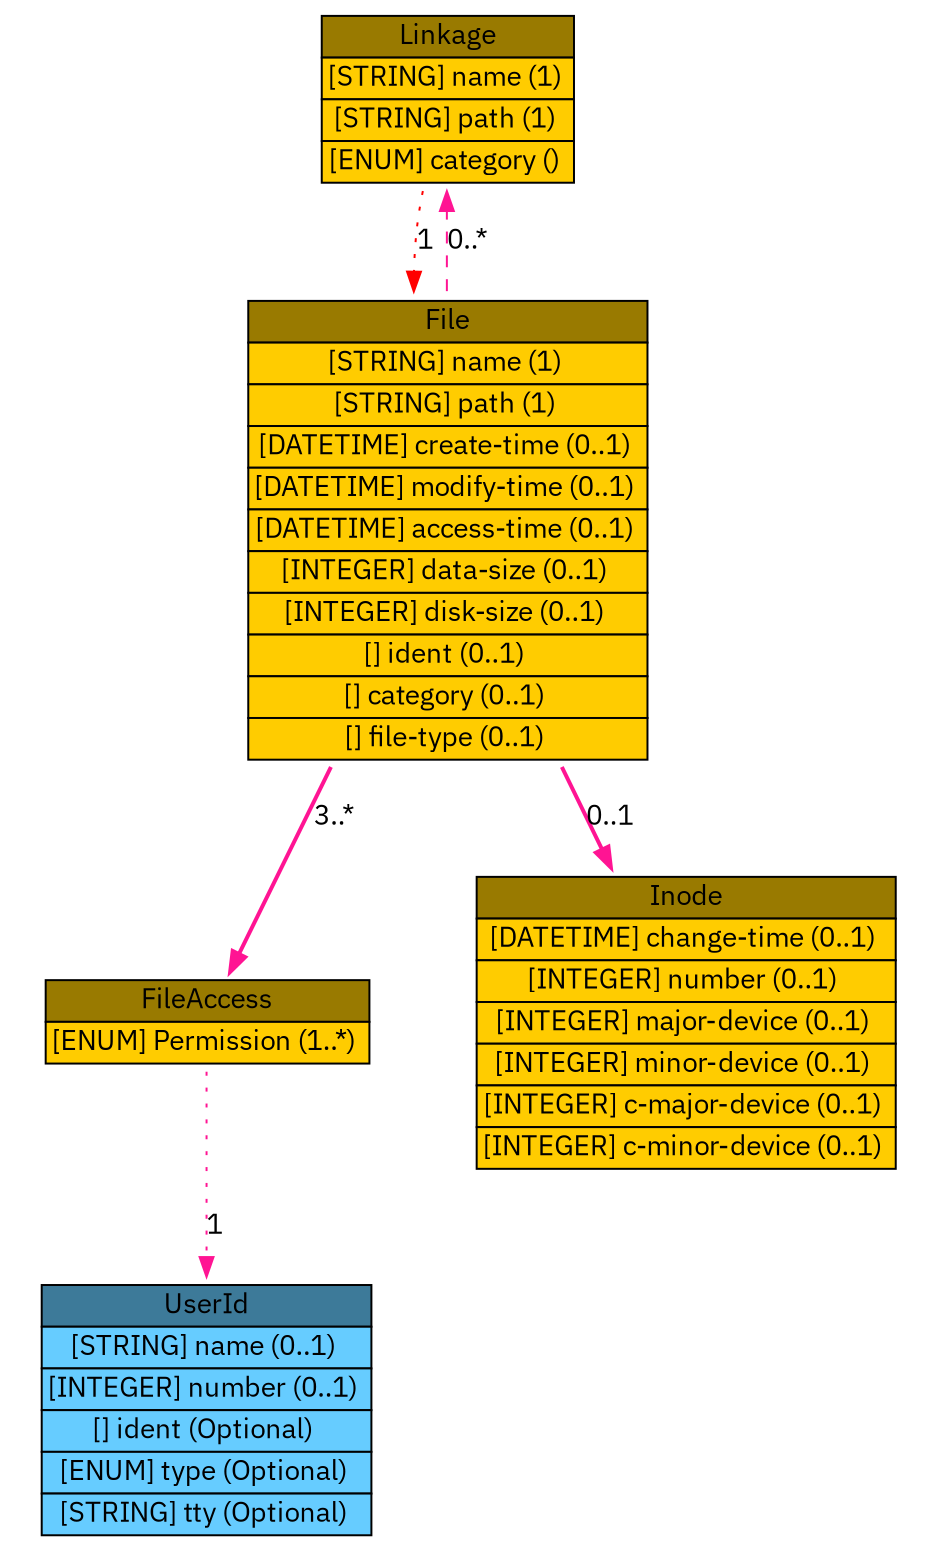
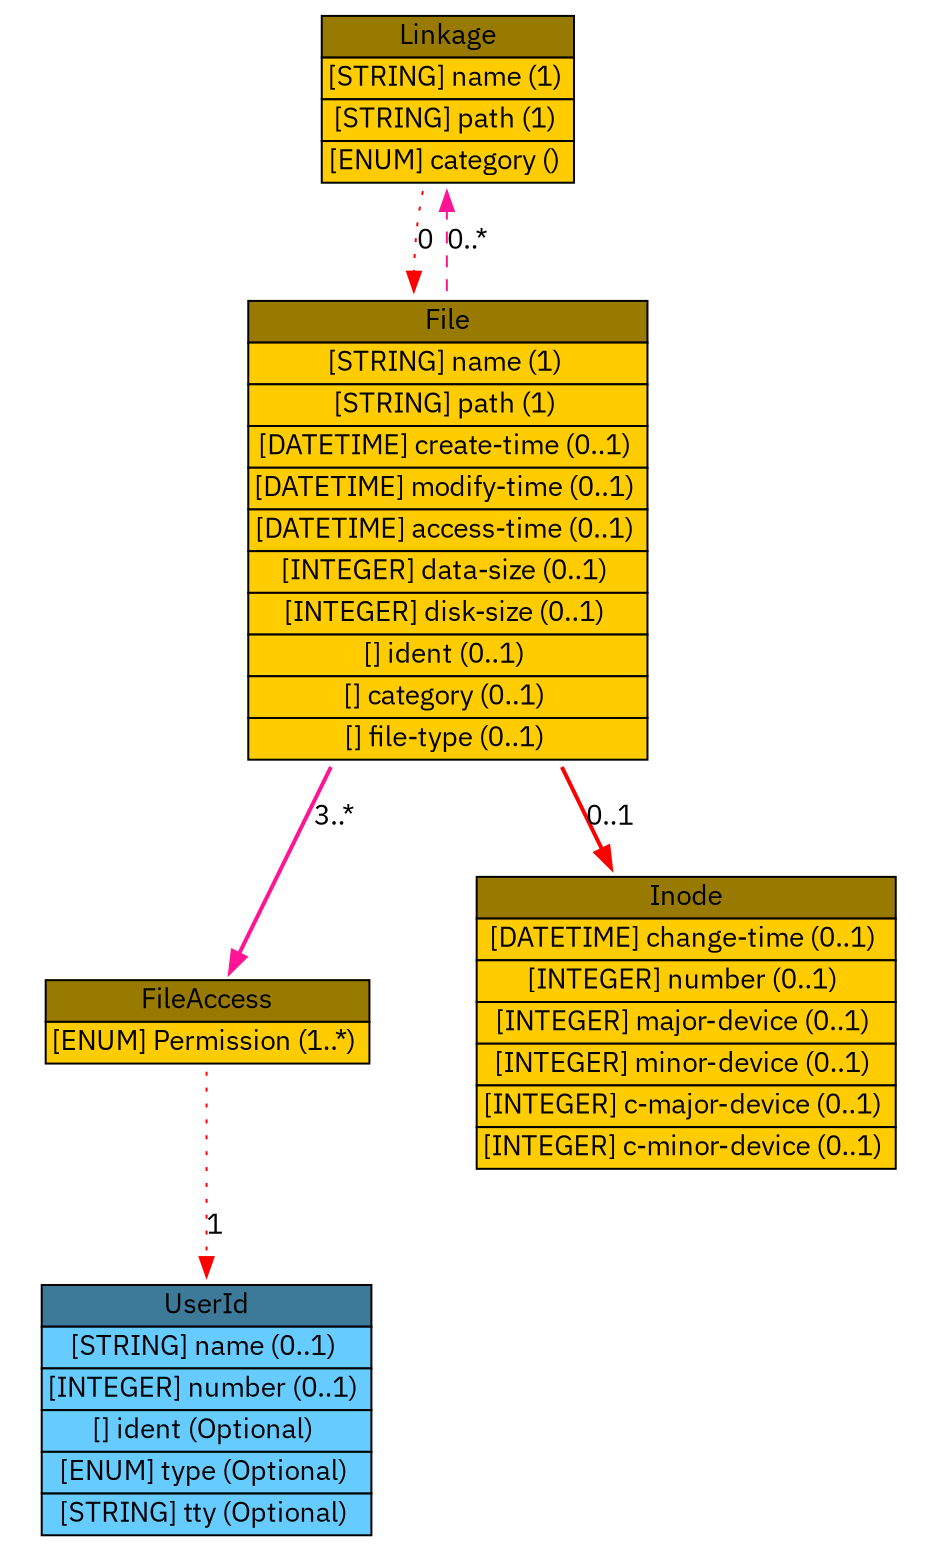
(426, 241) -> (426, 241)
(582, 808) -> (582, 808)
(207, 1164) -> (207, 1164)
